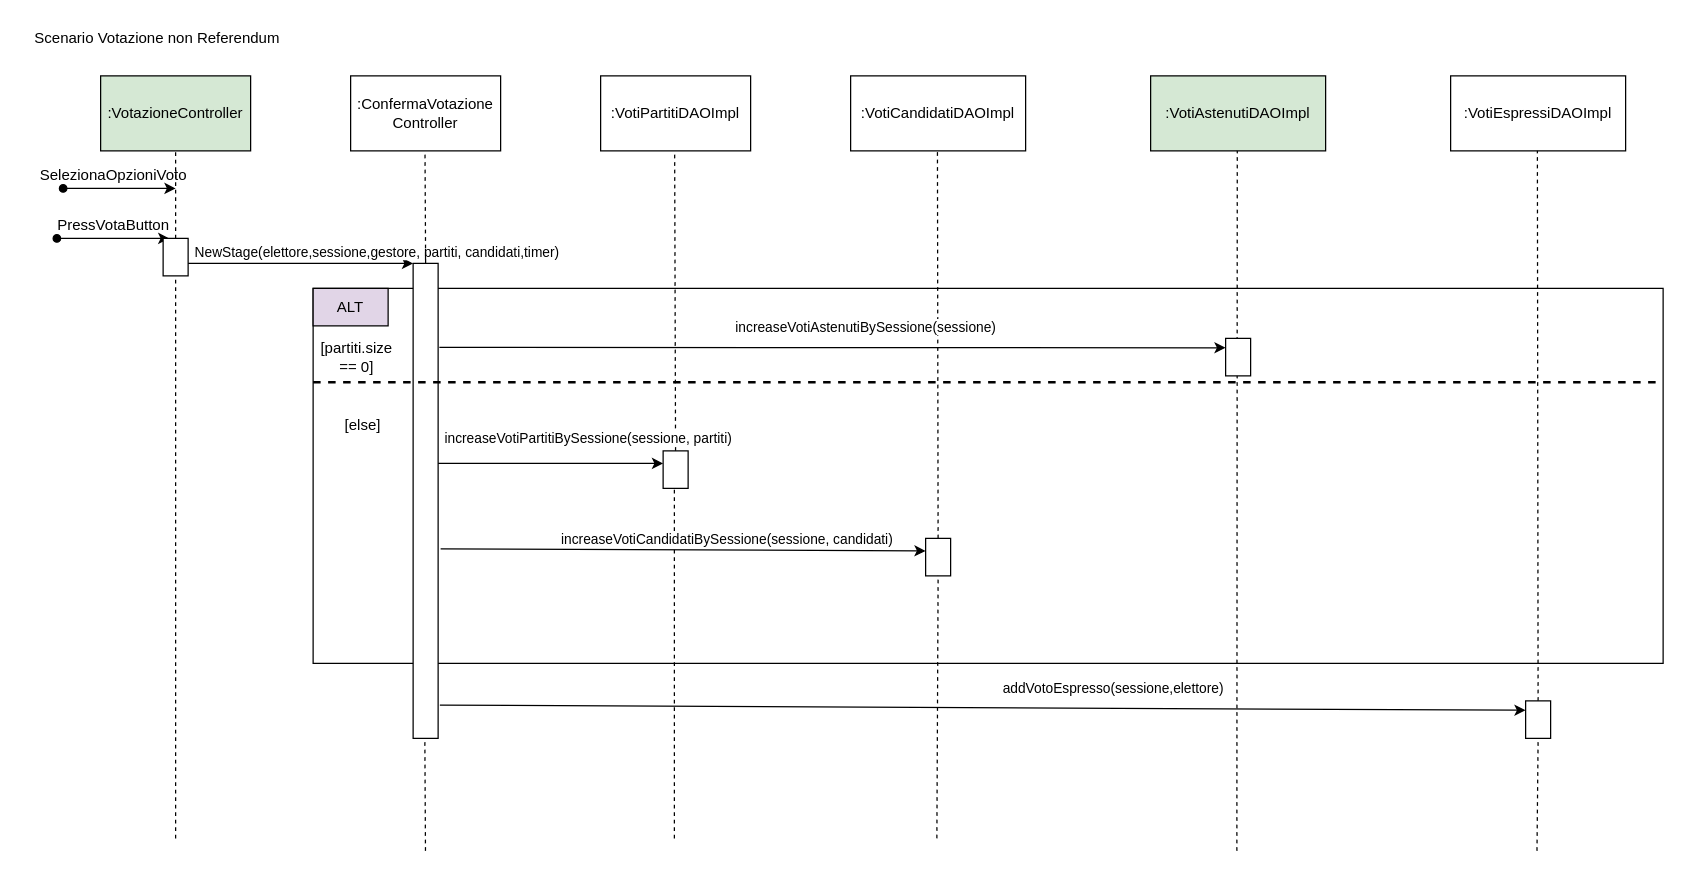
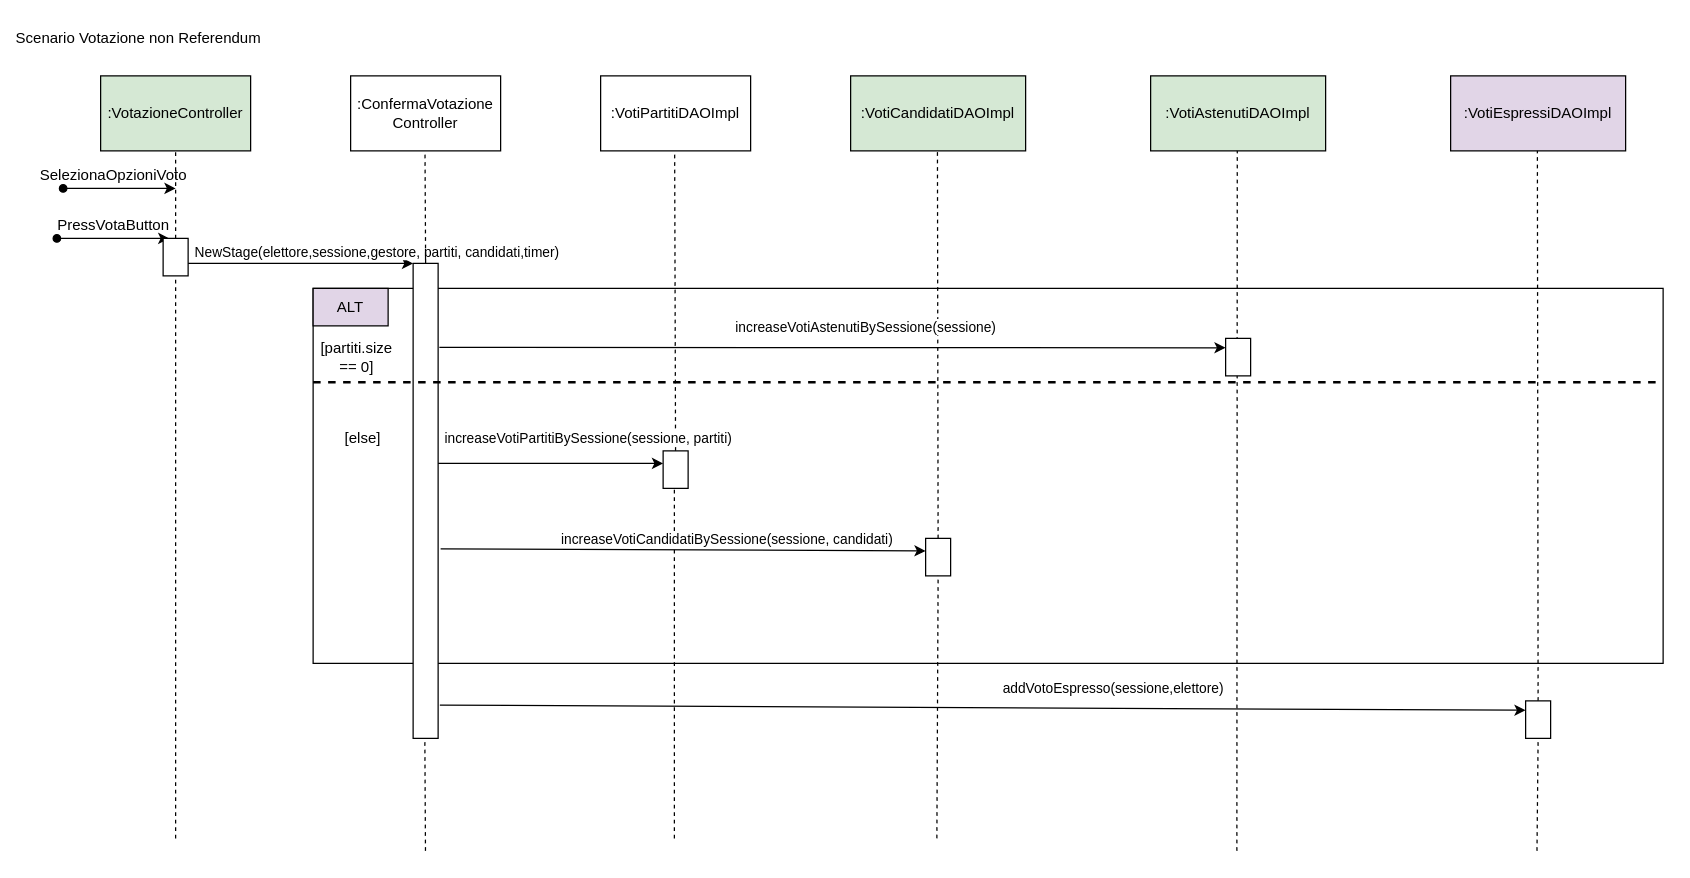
(157, 38) -> (138, 38)
(938, 113) -> (938, 113)
(1538, 113) -> (1538, 113)
(363, 426) -> (363, 438)
